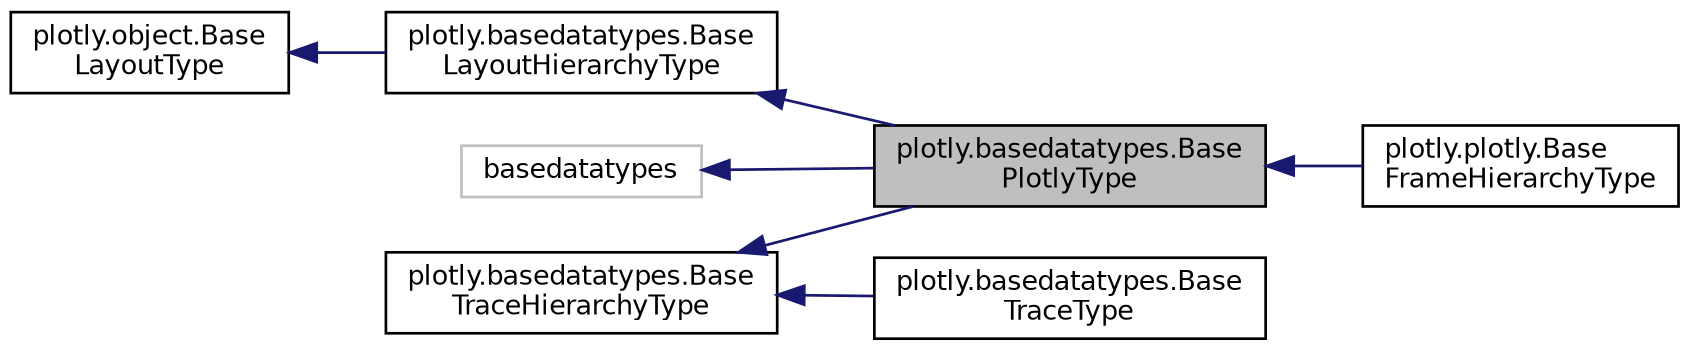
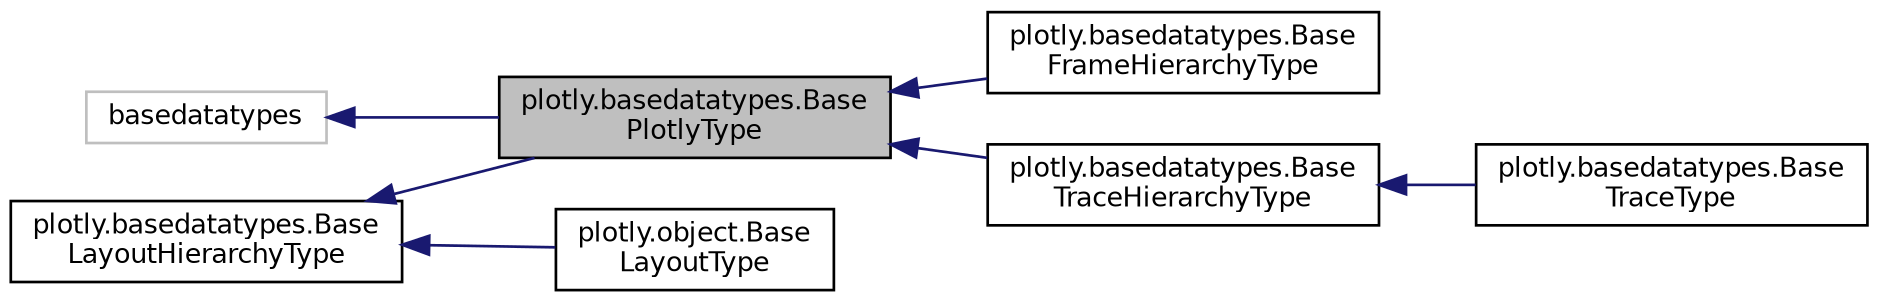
(351, 53) -> (493, 246)
(1521, 166) -> (1183, 53)
(839, 226) -> (952, 153)
